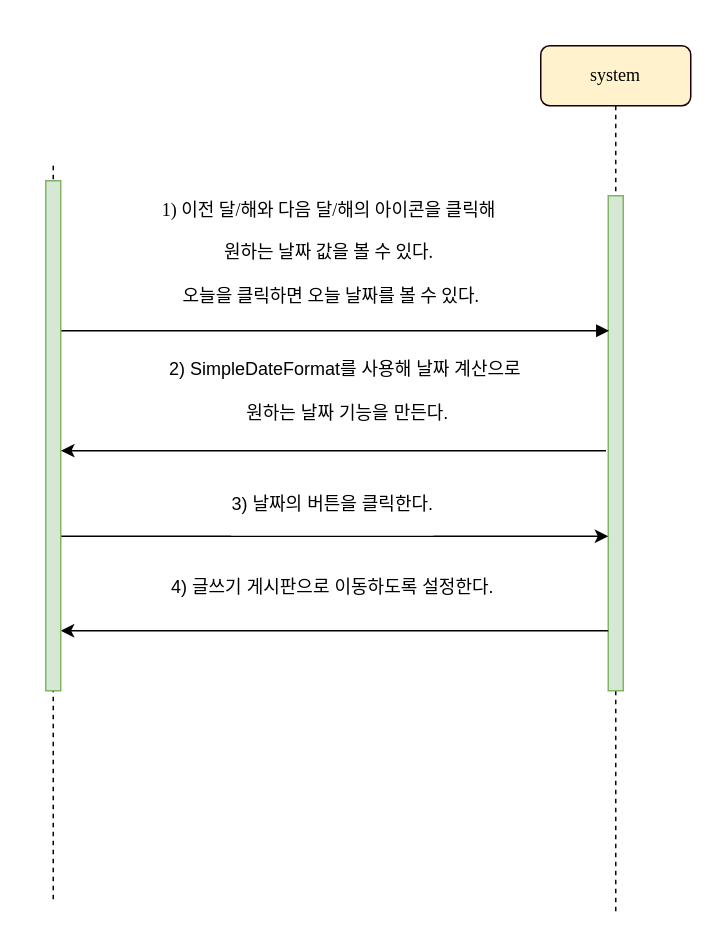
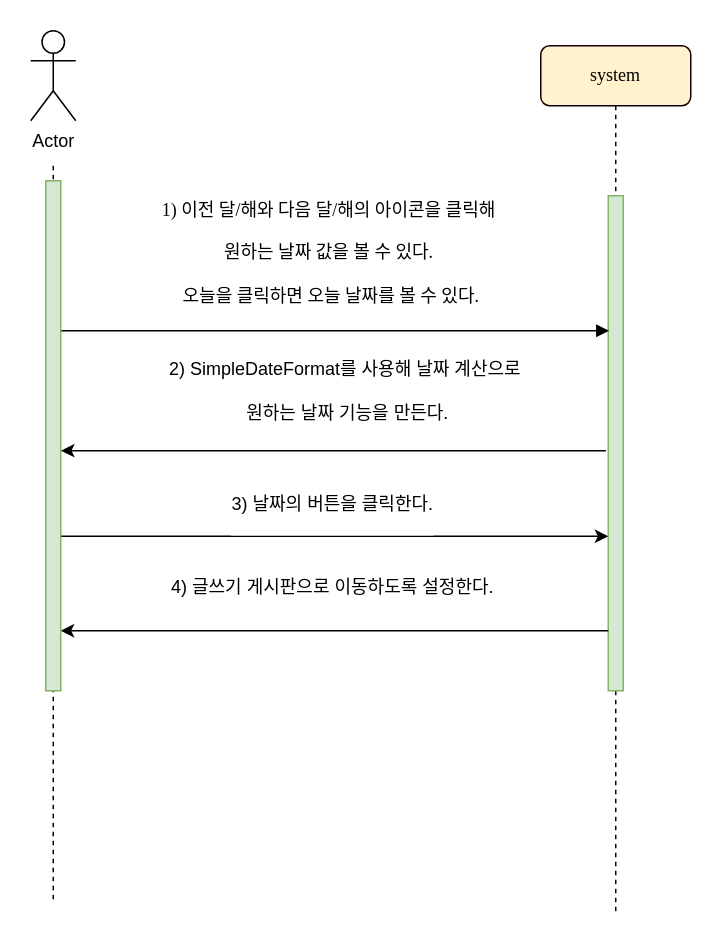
none -> (53, 76)
